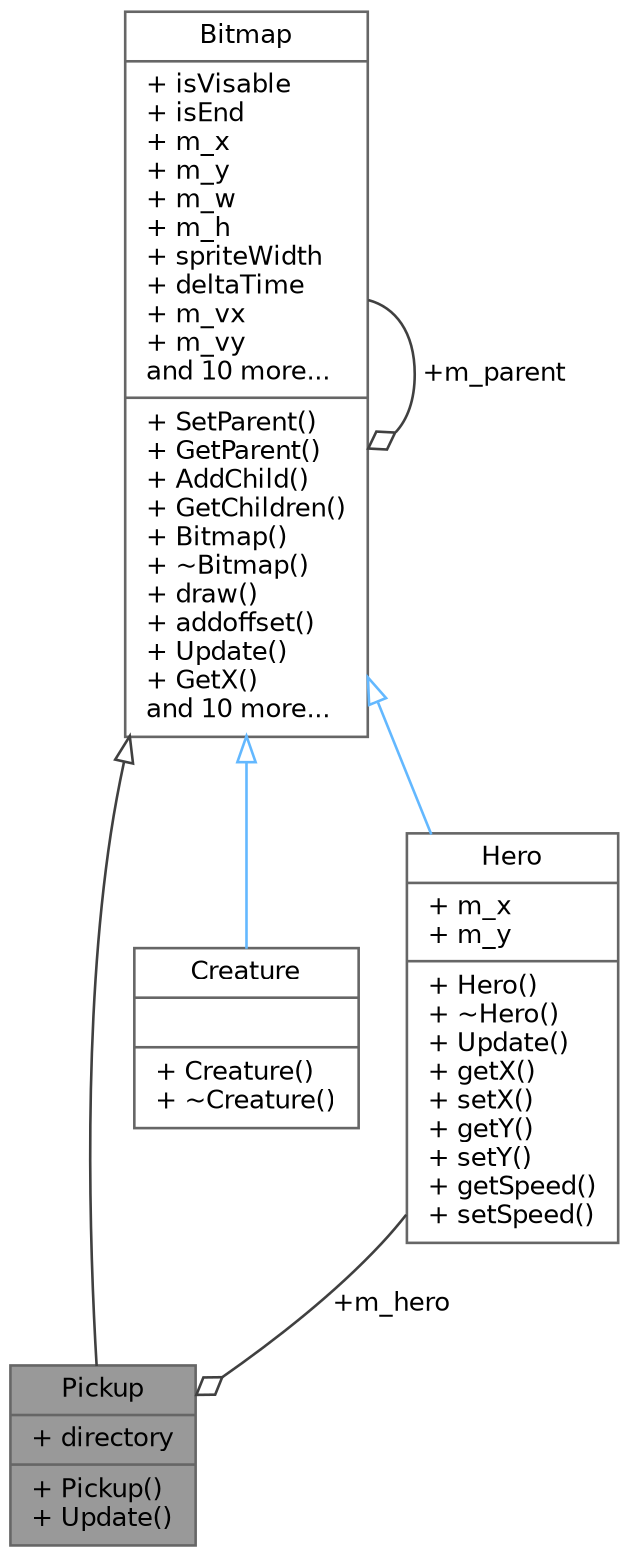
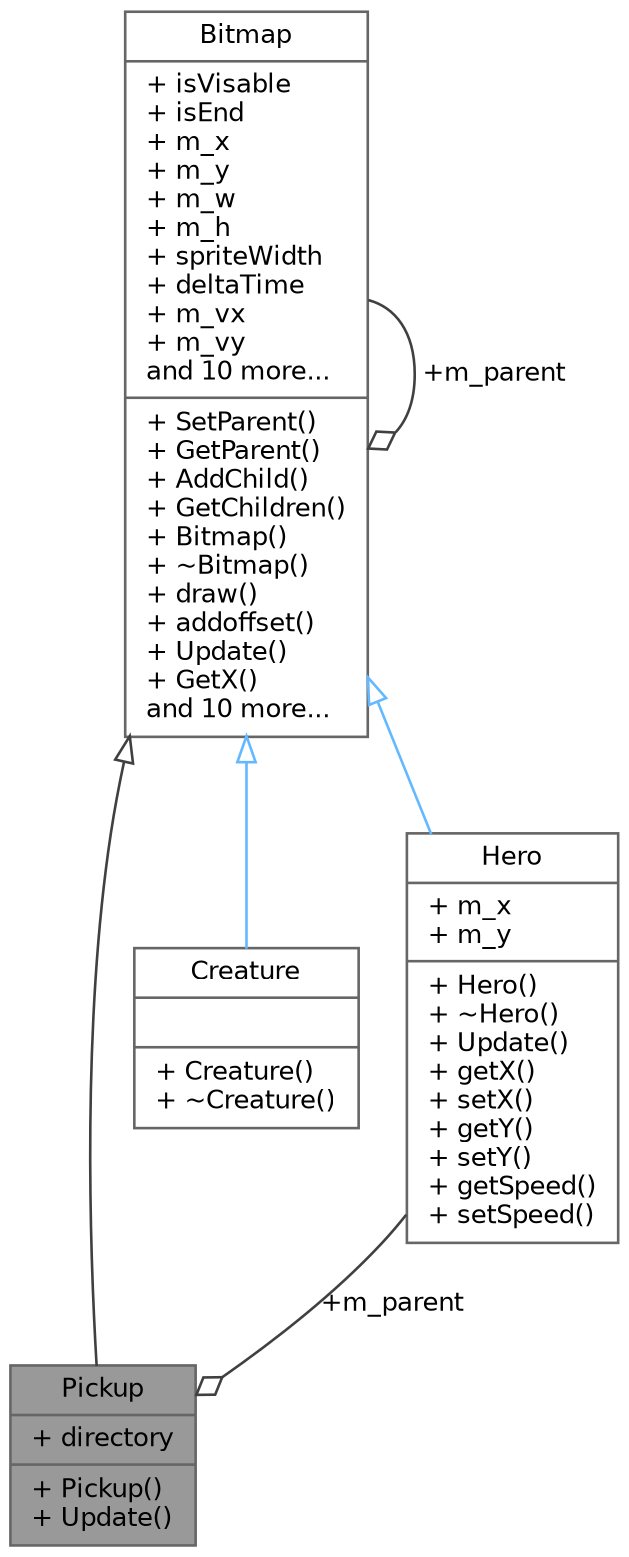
(389, 1304) -> (389, 1304)
